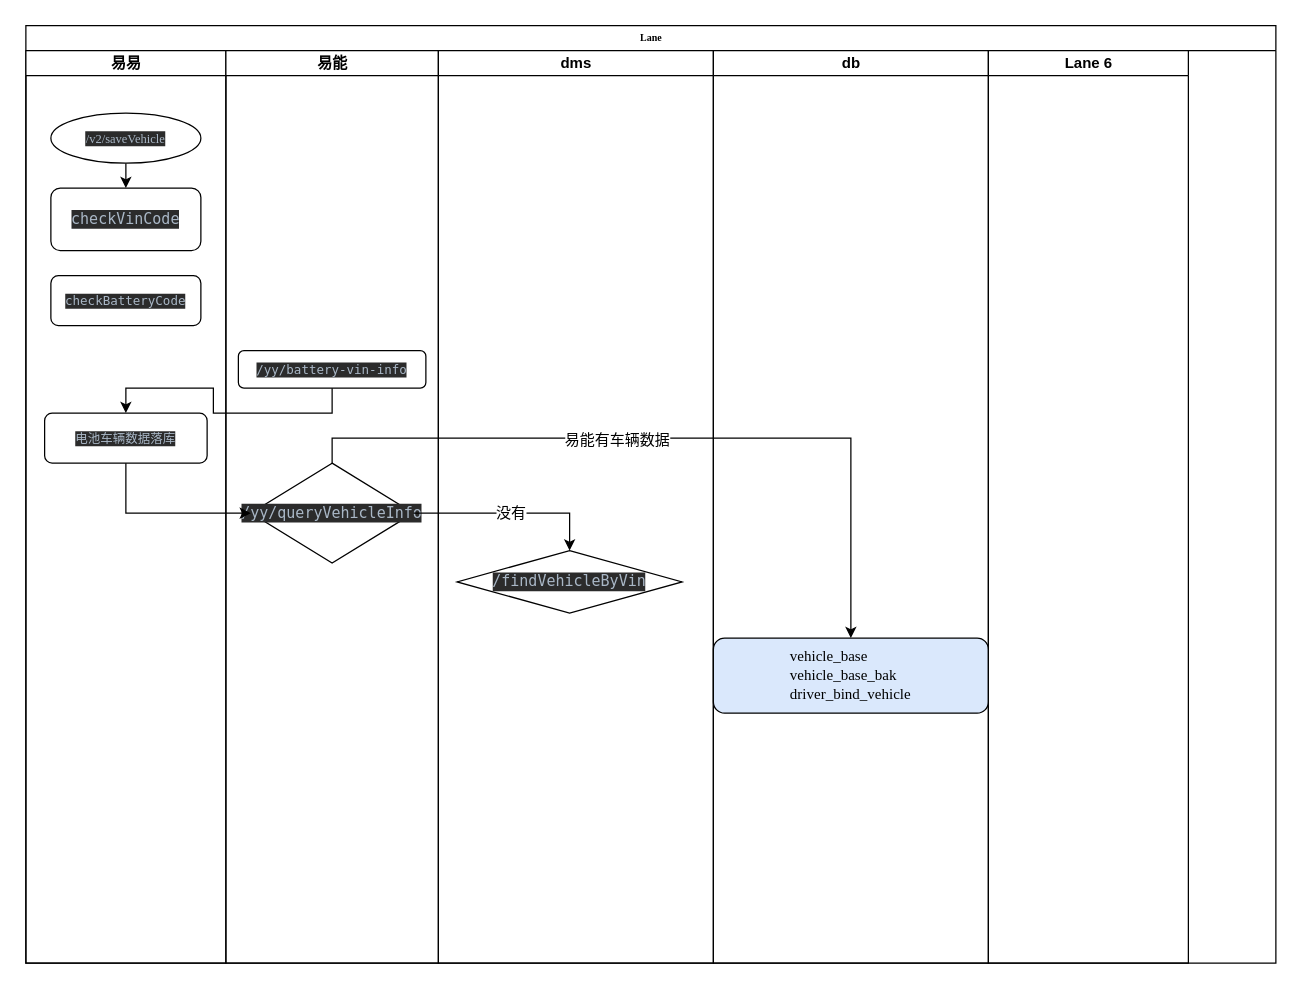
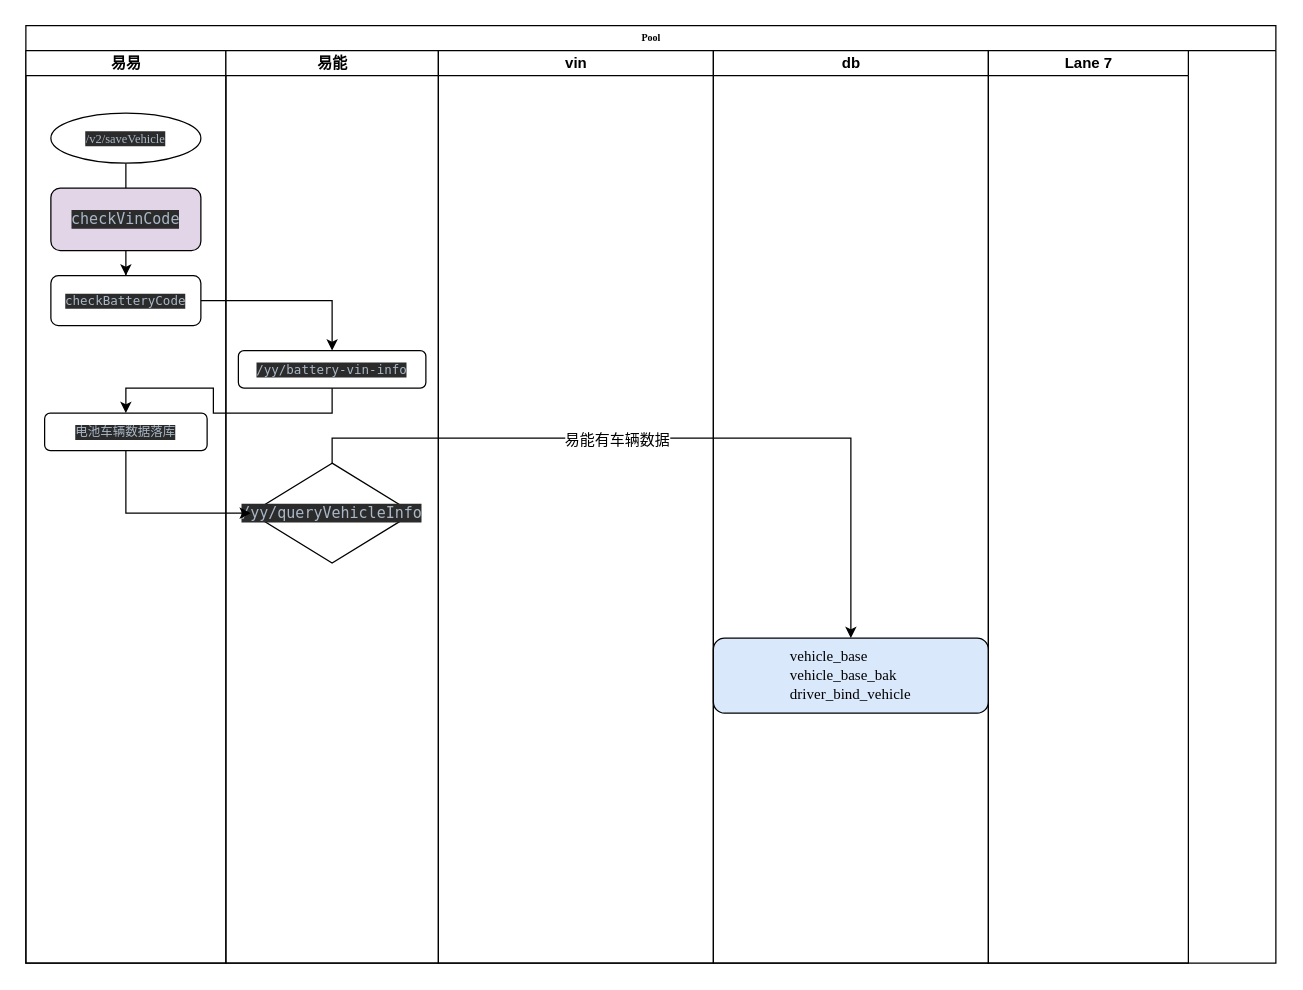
(651, 38) -> (651, 38)
(576, 63) -> (576, 63)
(1089, 63) -> (1089, 63)
(126, 178) -> (126, 181)
(126, 219) -> (126, 219)
none -> (126, 268)
none -> (287, 301)
(126, 438) -> (126, 432)
(505, 513) -> none
(569, 582) -> none
